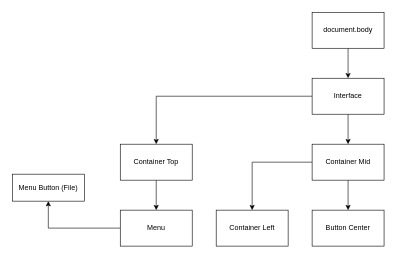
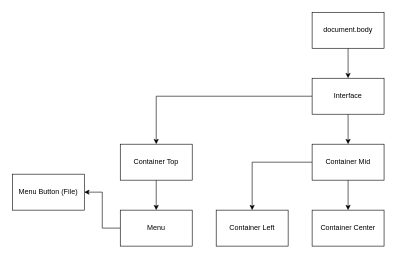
(48, 188) -> (48, 192)
(348, 228) -> (348, 228)
